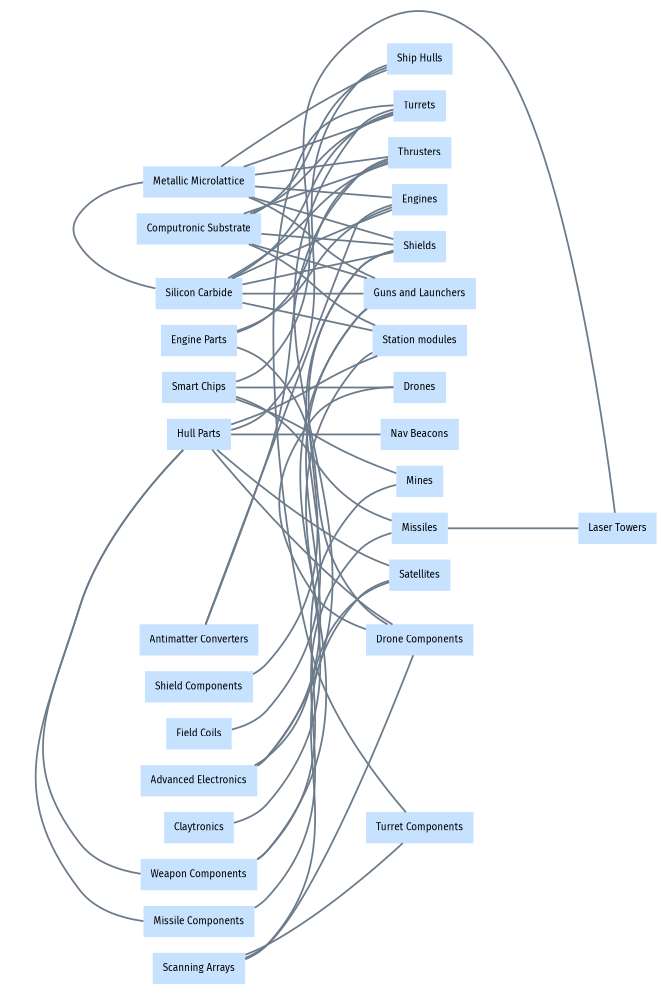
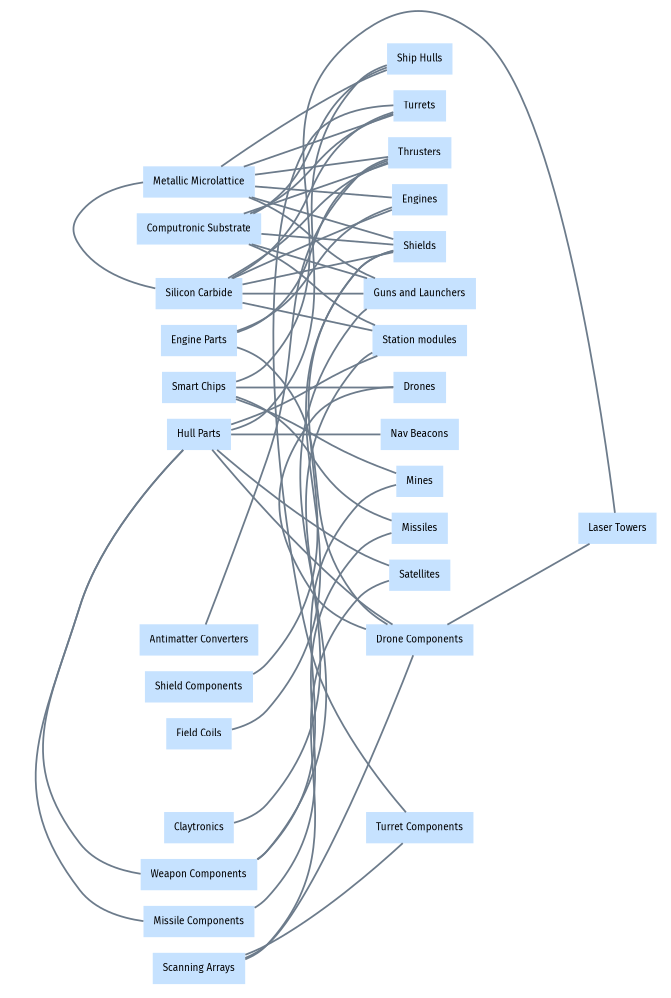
(304, 361) -> none
(513, 528) -> (518, 584)
(199, 781) -> none
